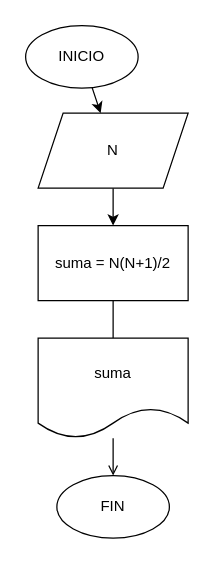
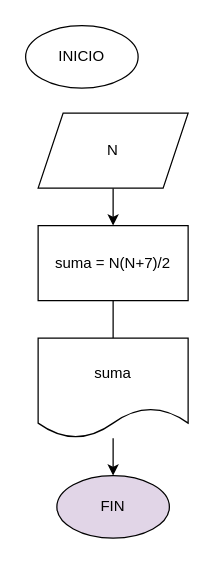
(95, 97) -> none
(113, 263) -> (113, 263)
(113, 467) -> (113, 466)
(113, 507) -> (113, 507)
